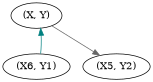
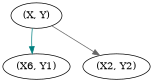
(41, 45) -> (32, 37)
(117, 67) -> (117, 67)
